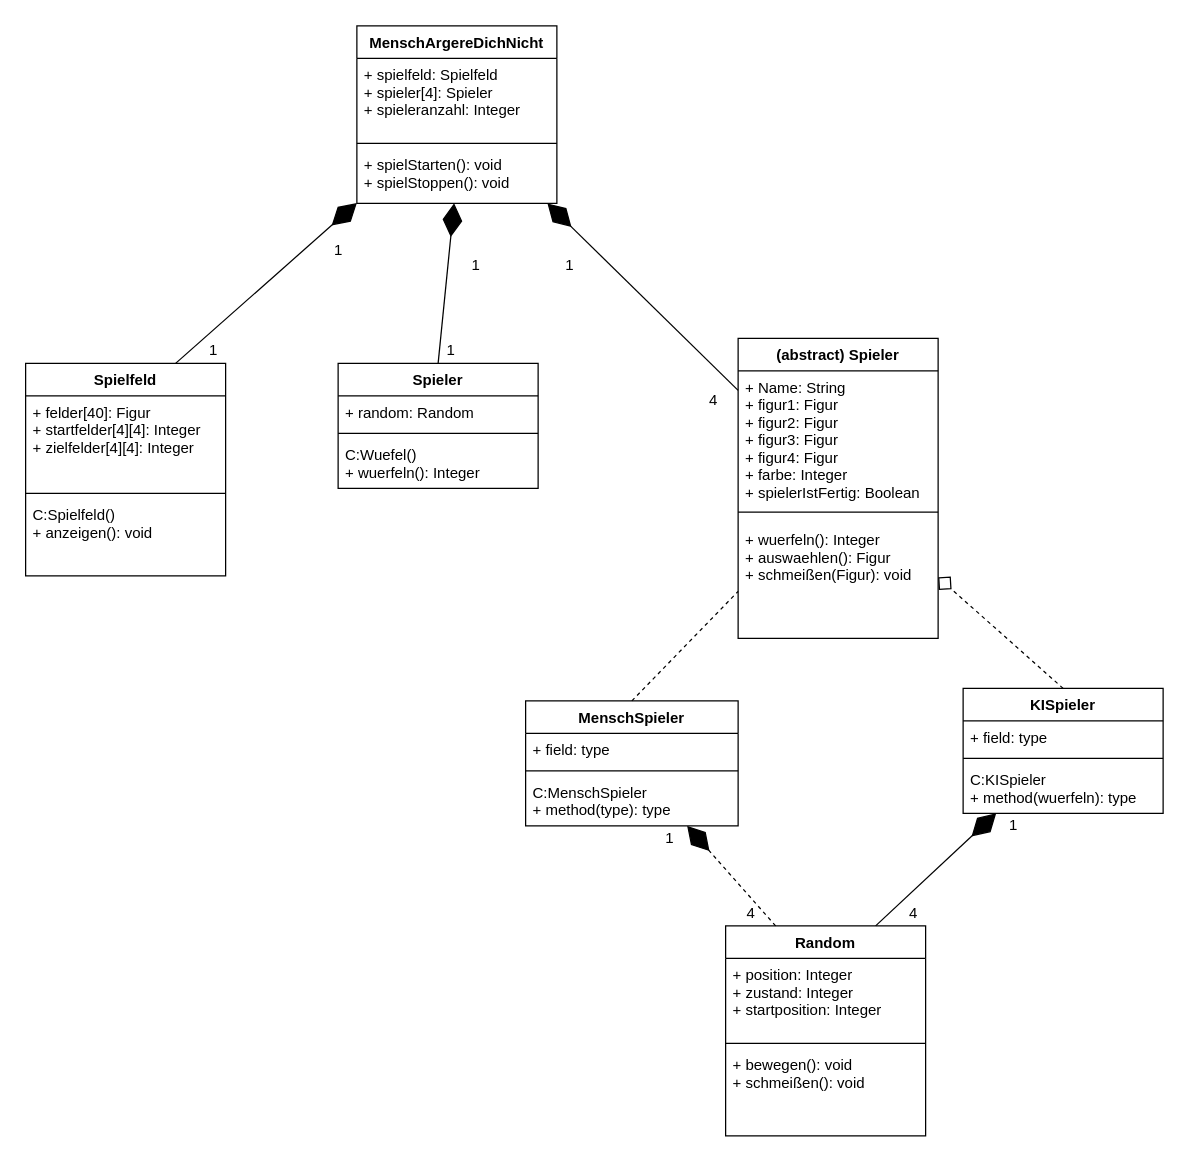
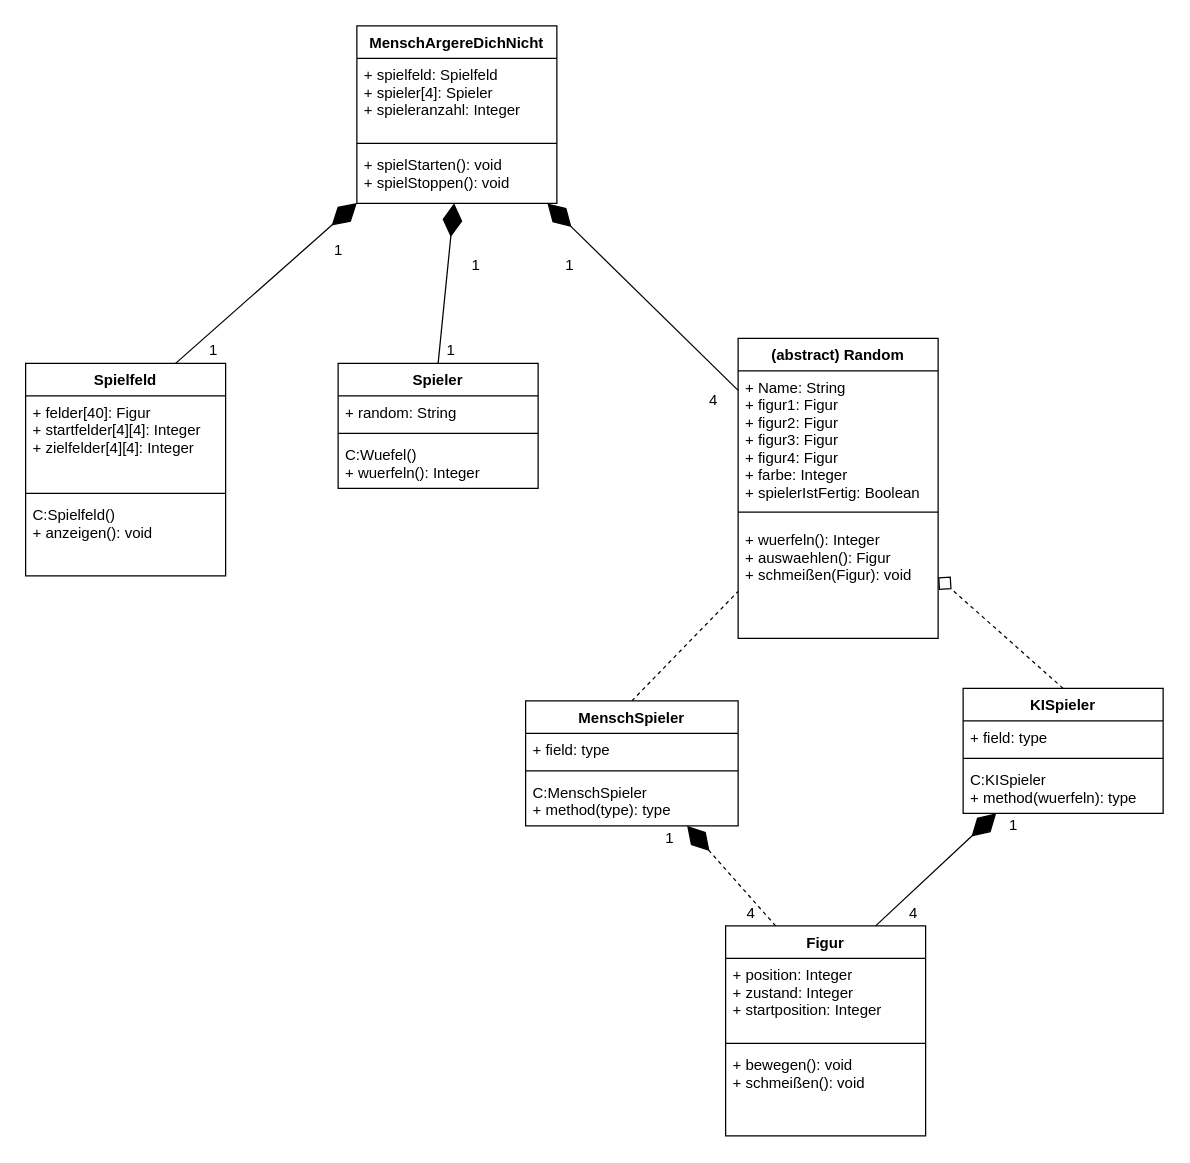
(838, 355) -> (838, 355)
(406, 413) -> (404, 413)
(825, 943) -> (825, 943)
